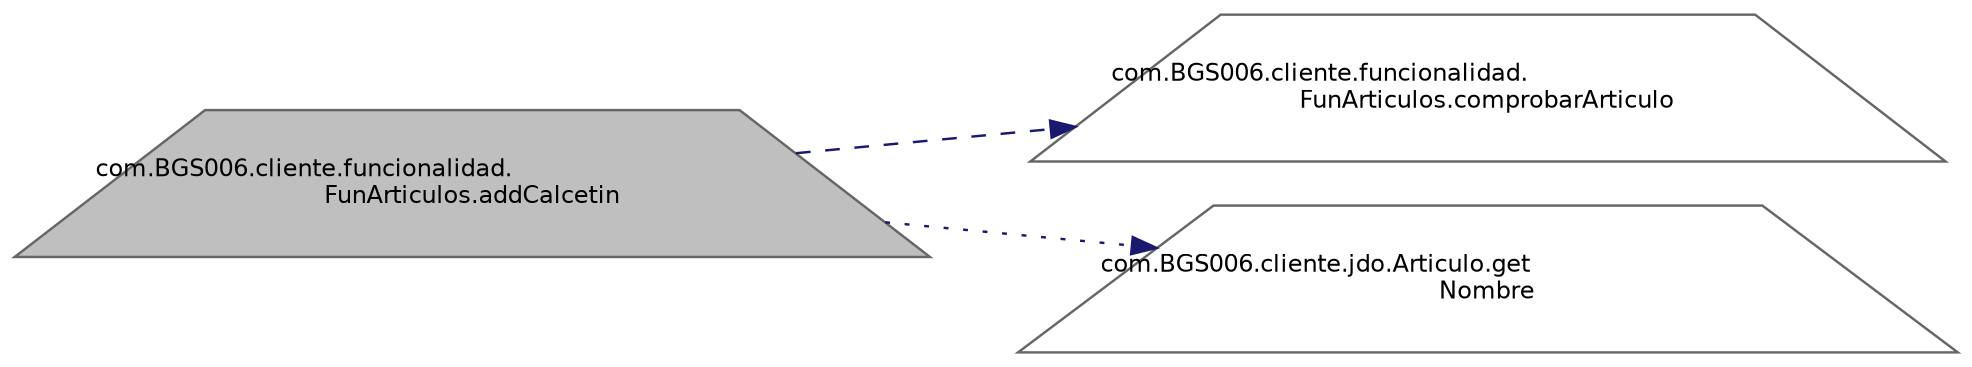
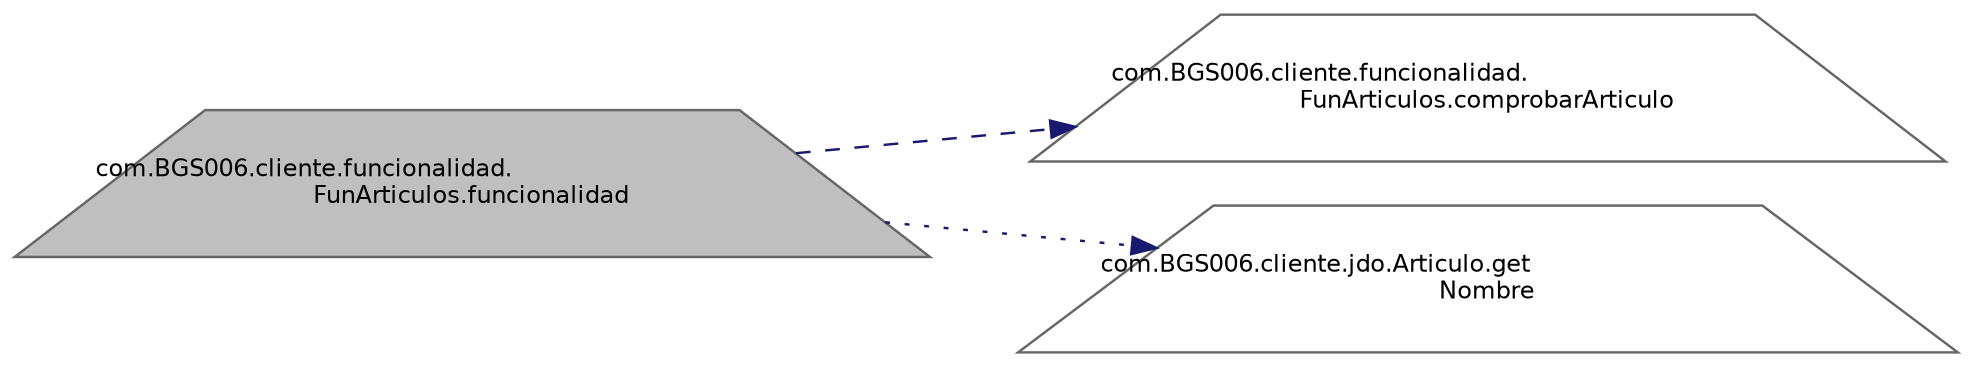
(472, 184) -> (472, 184)
